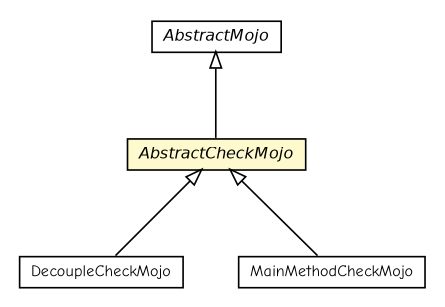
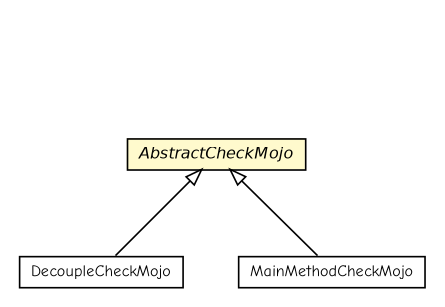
(216, 36) -> none
